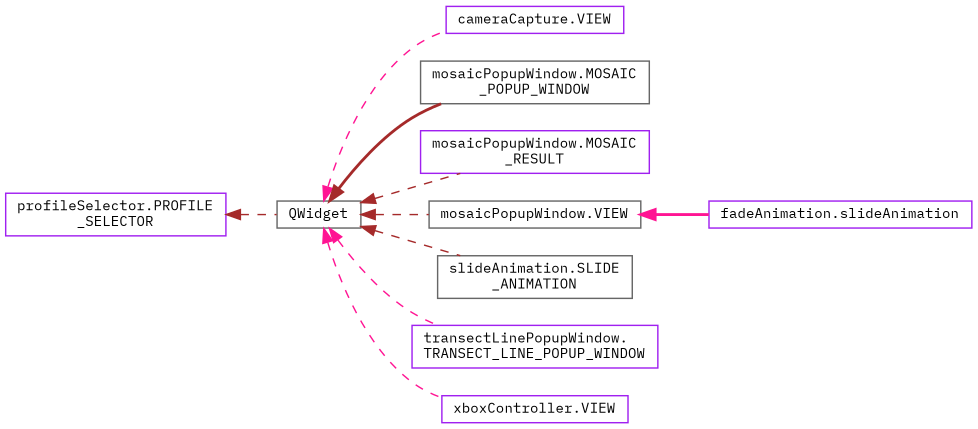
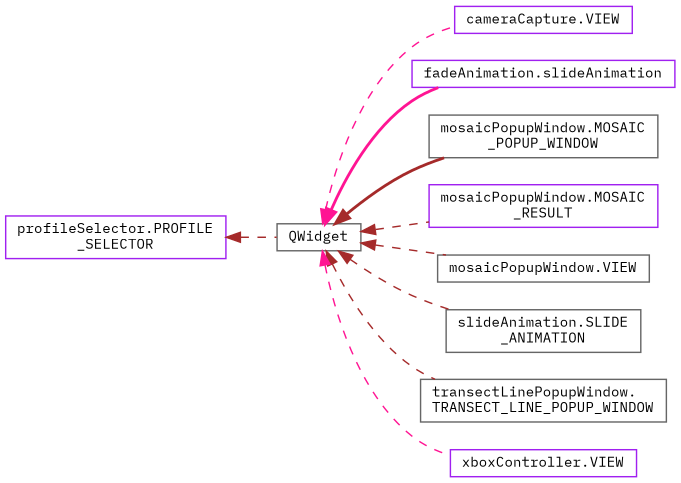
(682, 215) -> (373, 138)
(382, 290) -> (374, 331)
(535, 347) -> (543, 401)
